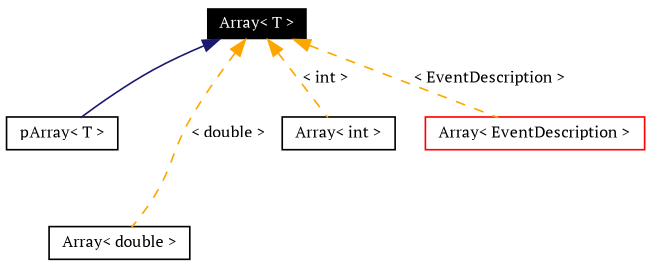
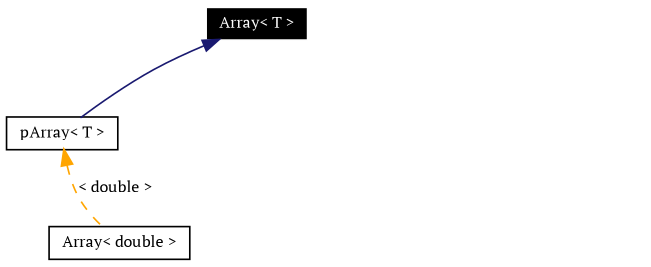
(339, 133) -> none
(535, 133) -> none
(180, 139) -> (80, 199)
